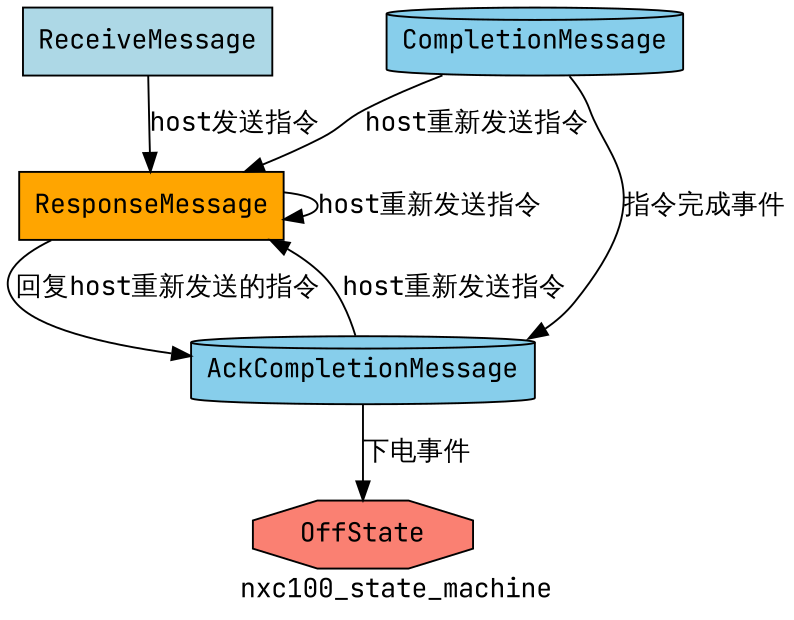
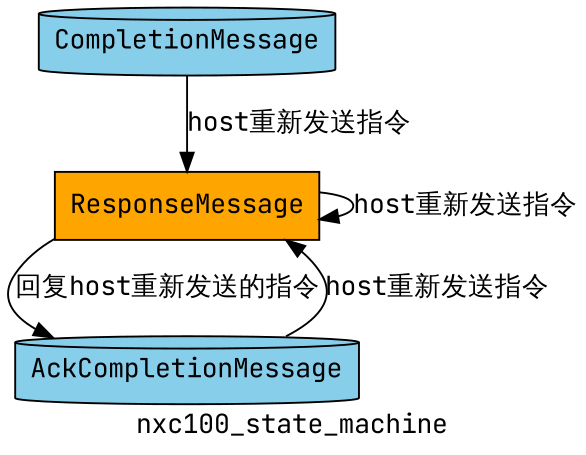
(148, 42) -> none
(623, 209) -> none
(363, 535) -> none
